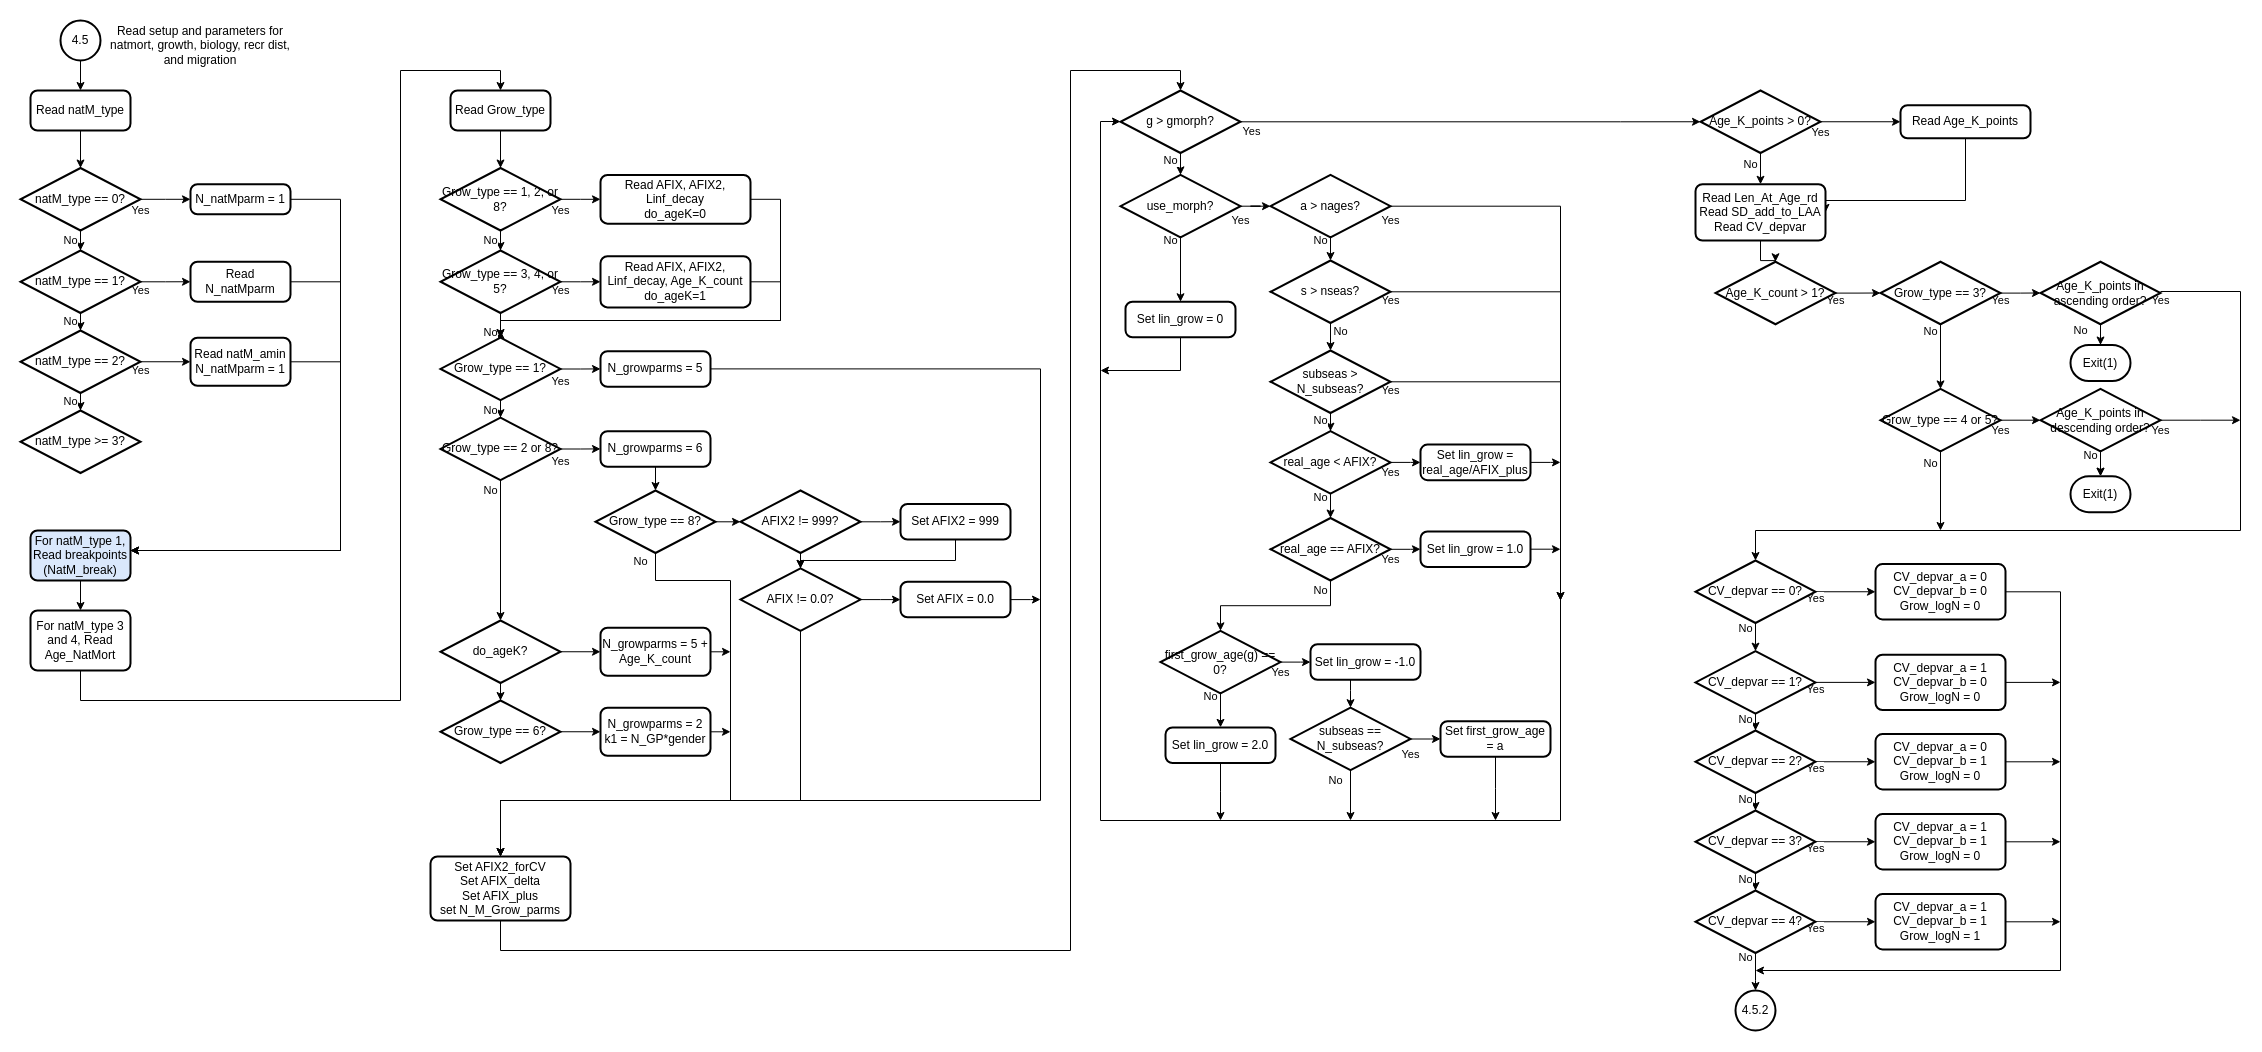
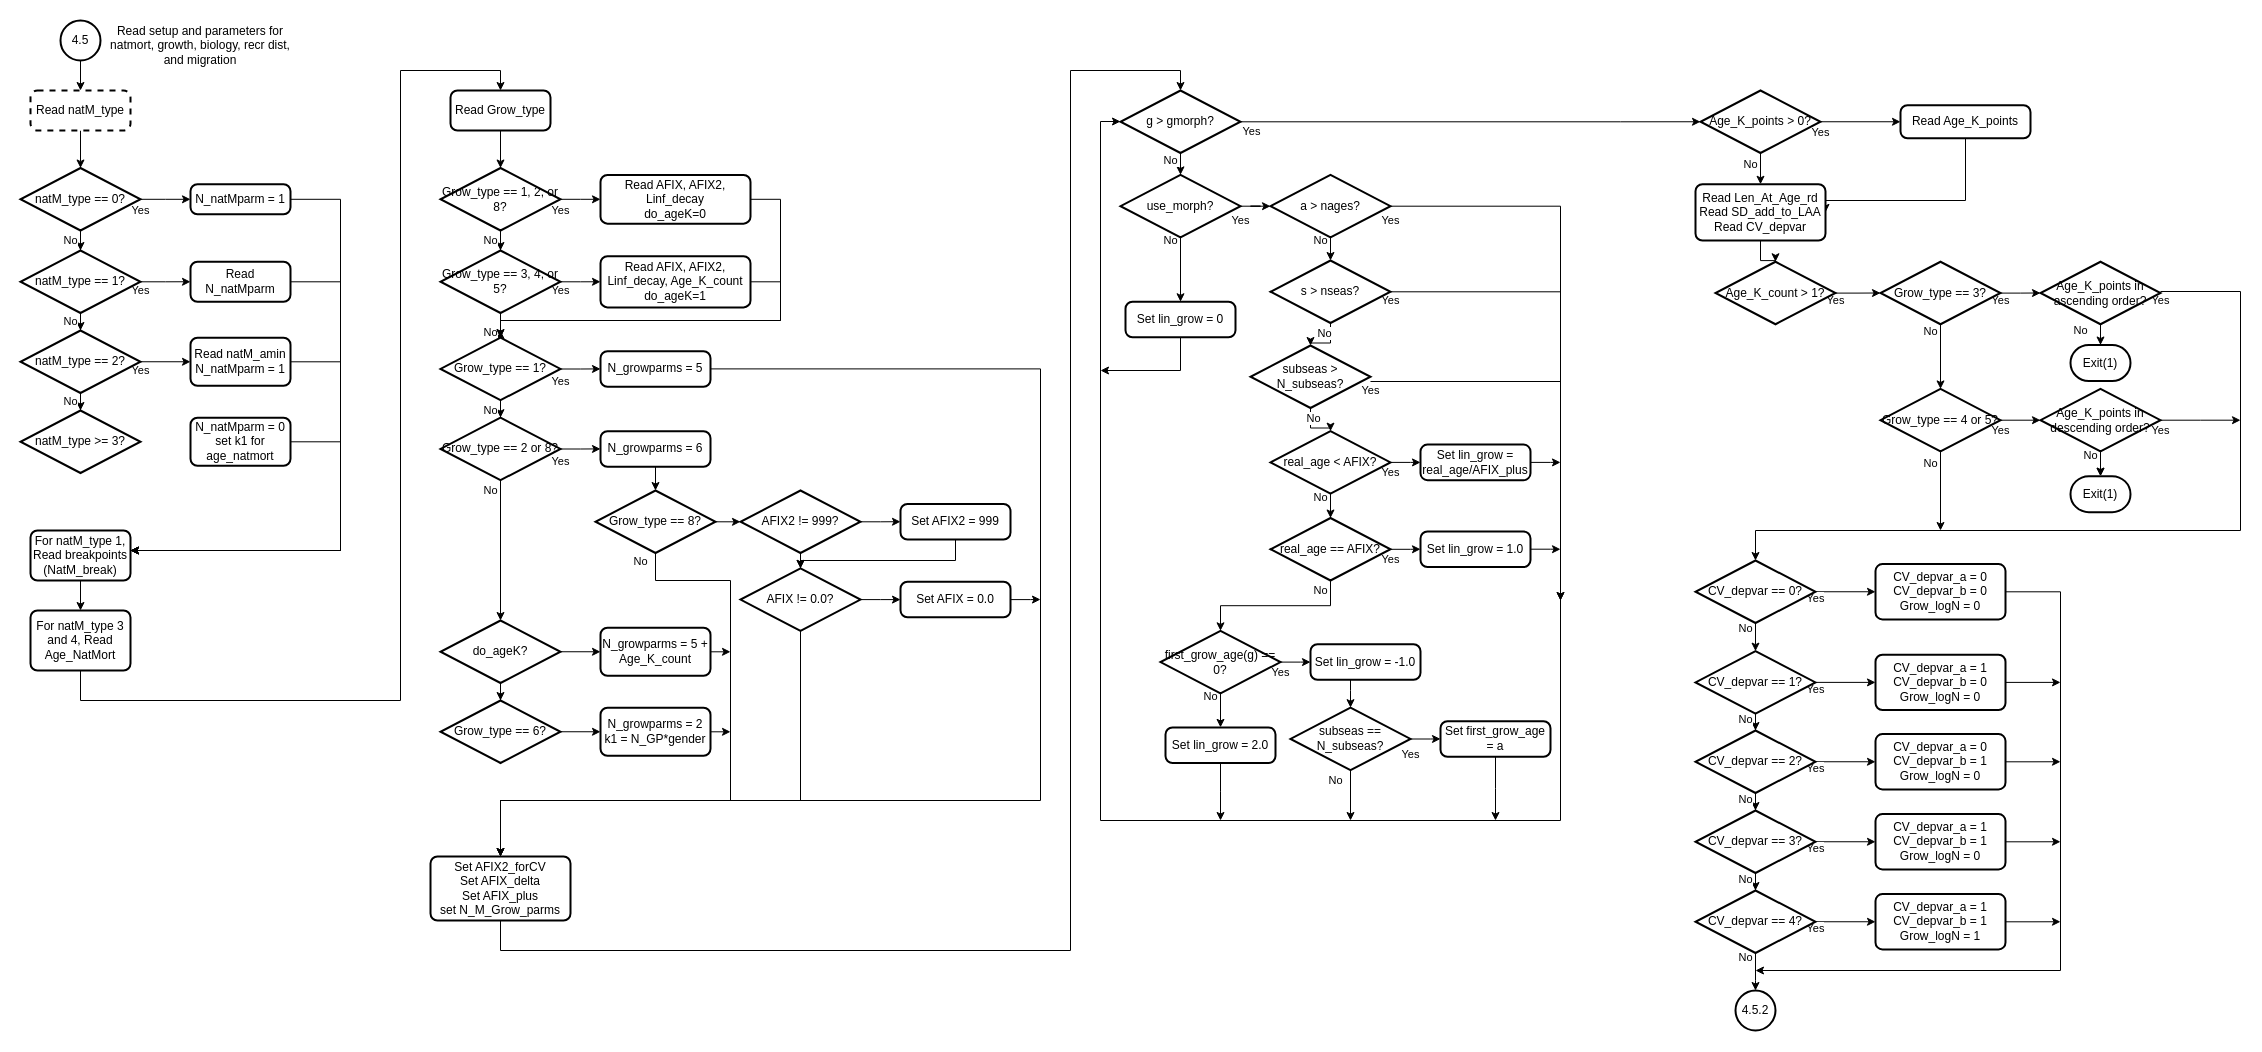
(81, 111) -> (81, 111)
(1331, 382) -> (1311, 377)
none -> (241, 442)
none -> (315, 442)
(81, 556) -> (81, 556)
